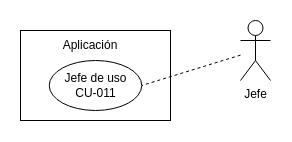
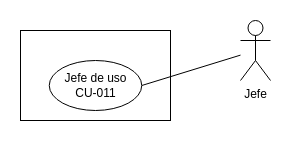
(91, 46) -> none
(190, 71) -> (190, 71)
